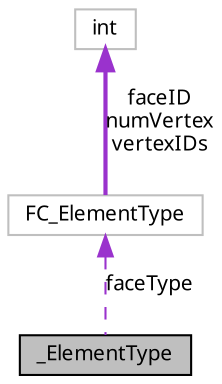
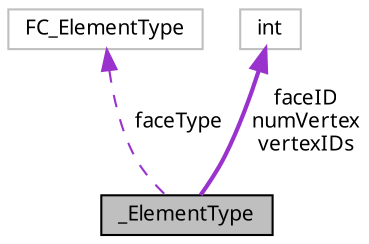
(105, 133) -> (235, 135)
